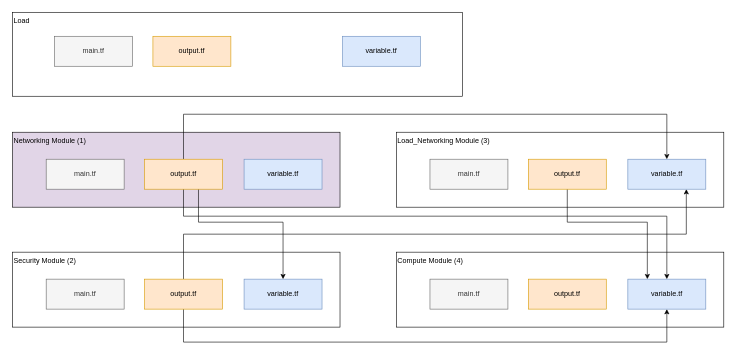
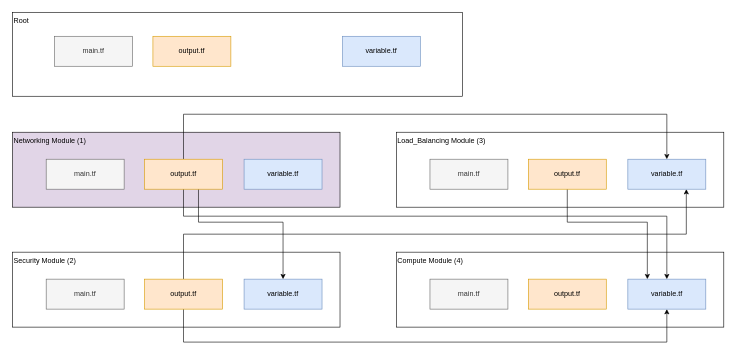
(22, 21) -> (22, 21)
(446, 141) -> (443, 141)
